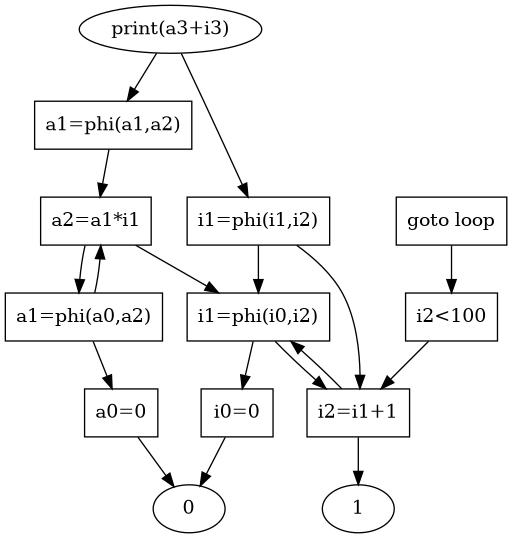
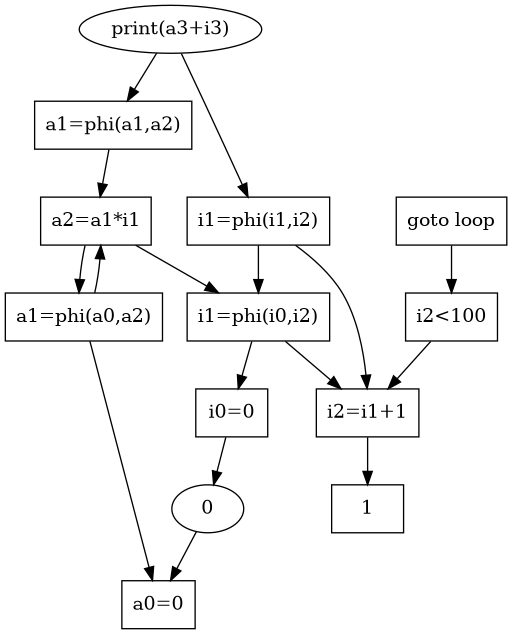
(322, 369) -> none
(152, 456) -> (187, 550)
(358, 509) -> (368, 509)
